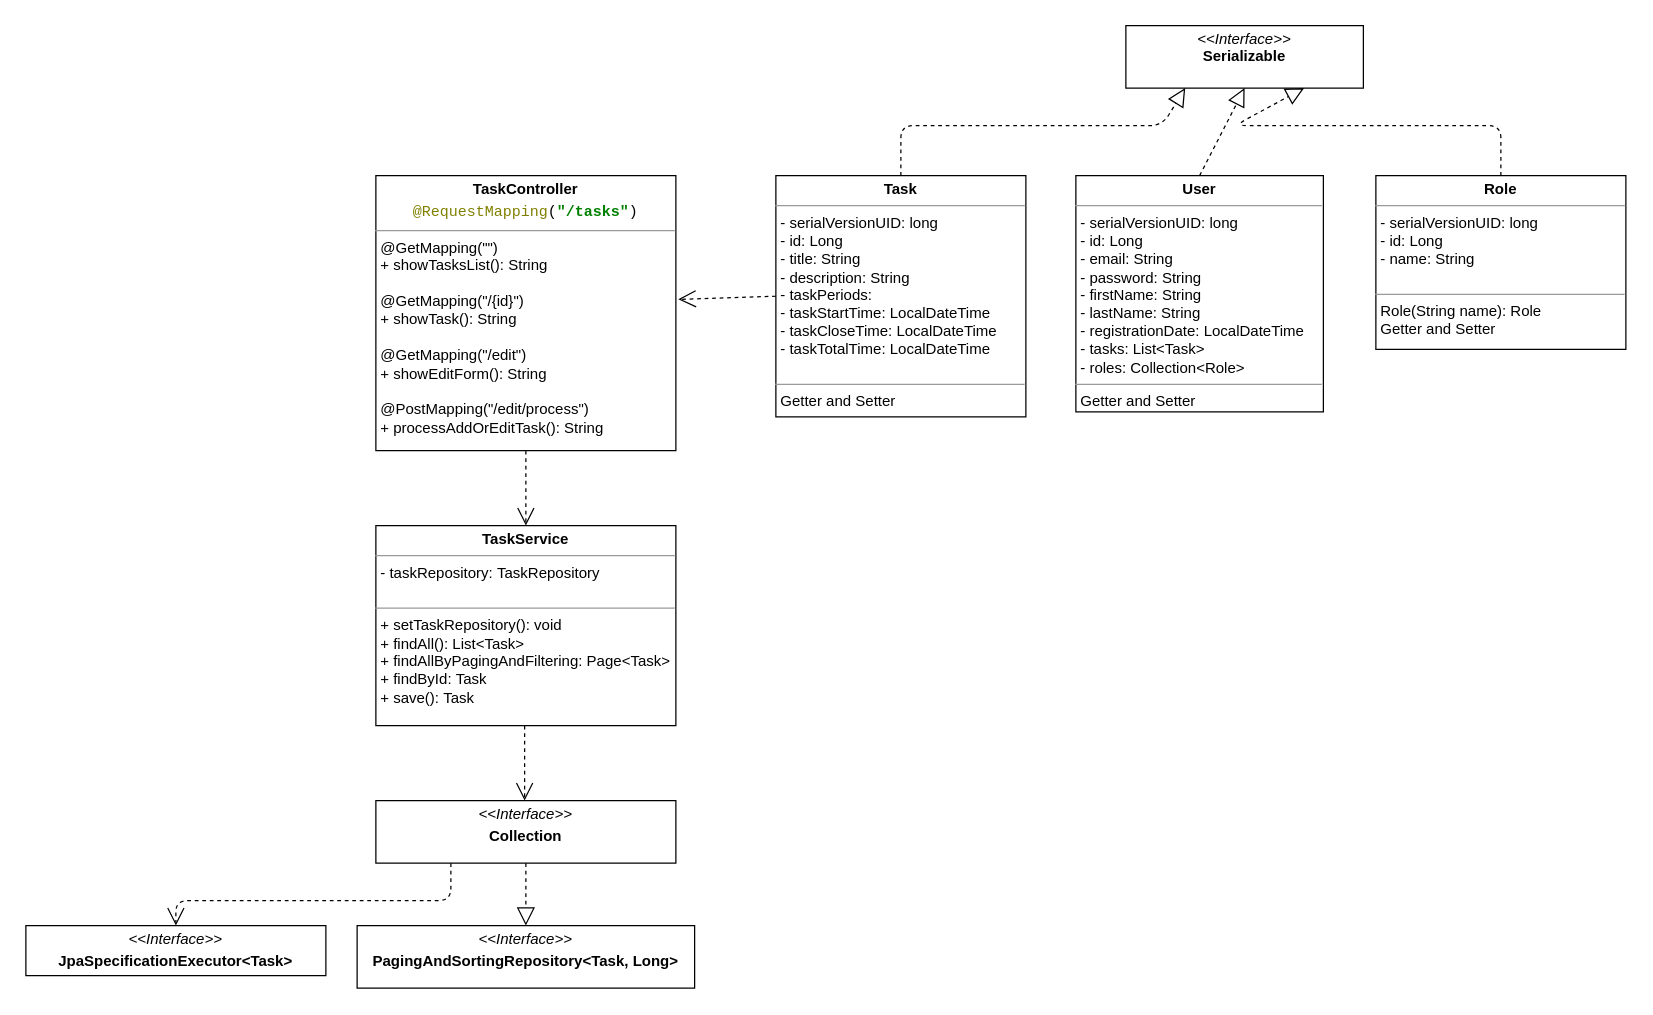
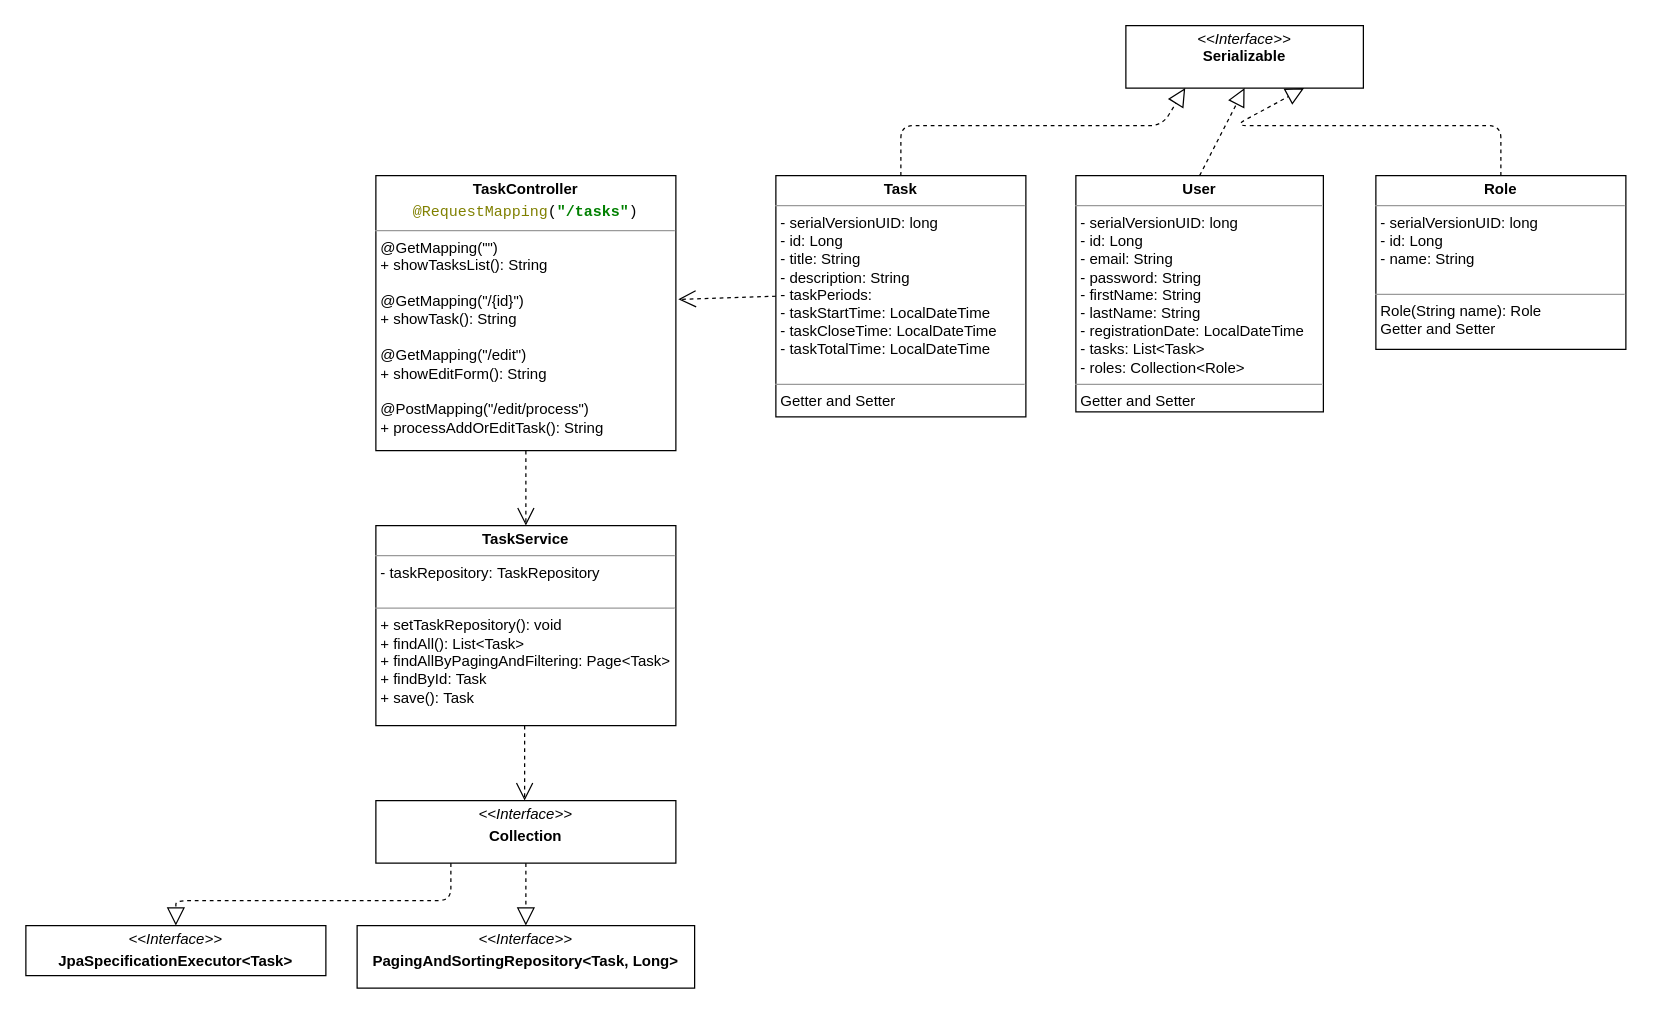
(176, 913) -> (176, 903)
